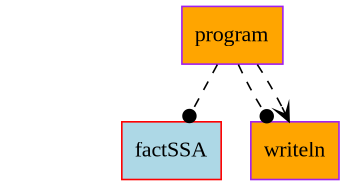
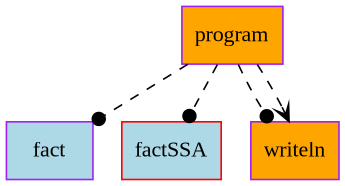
none -> (50, 151)
